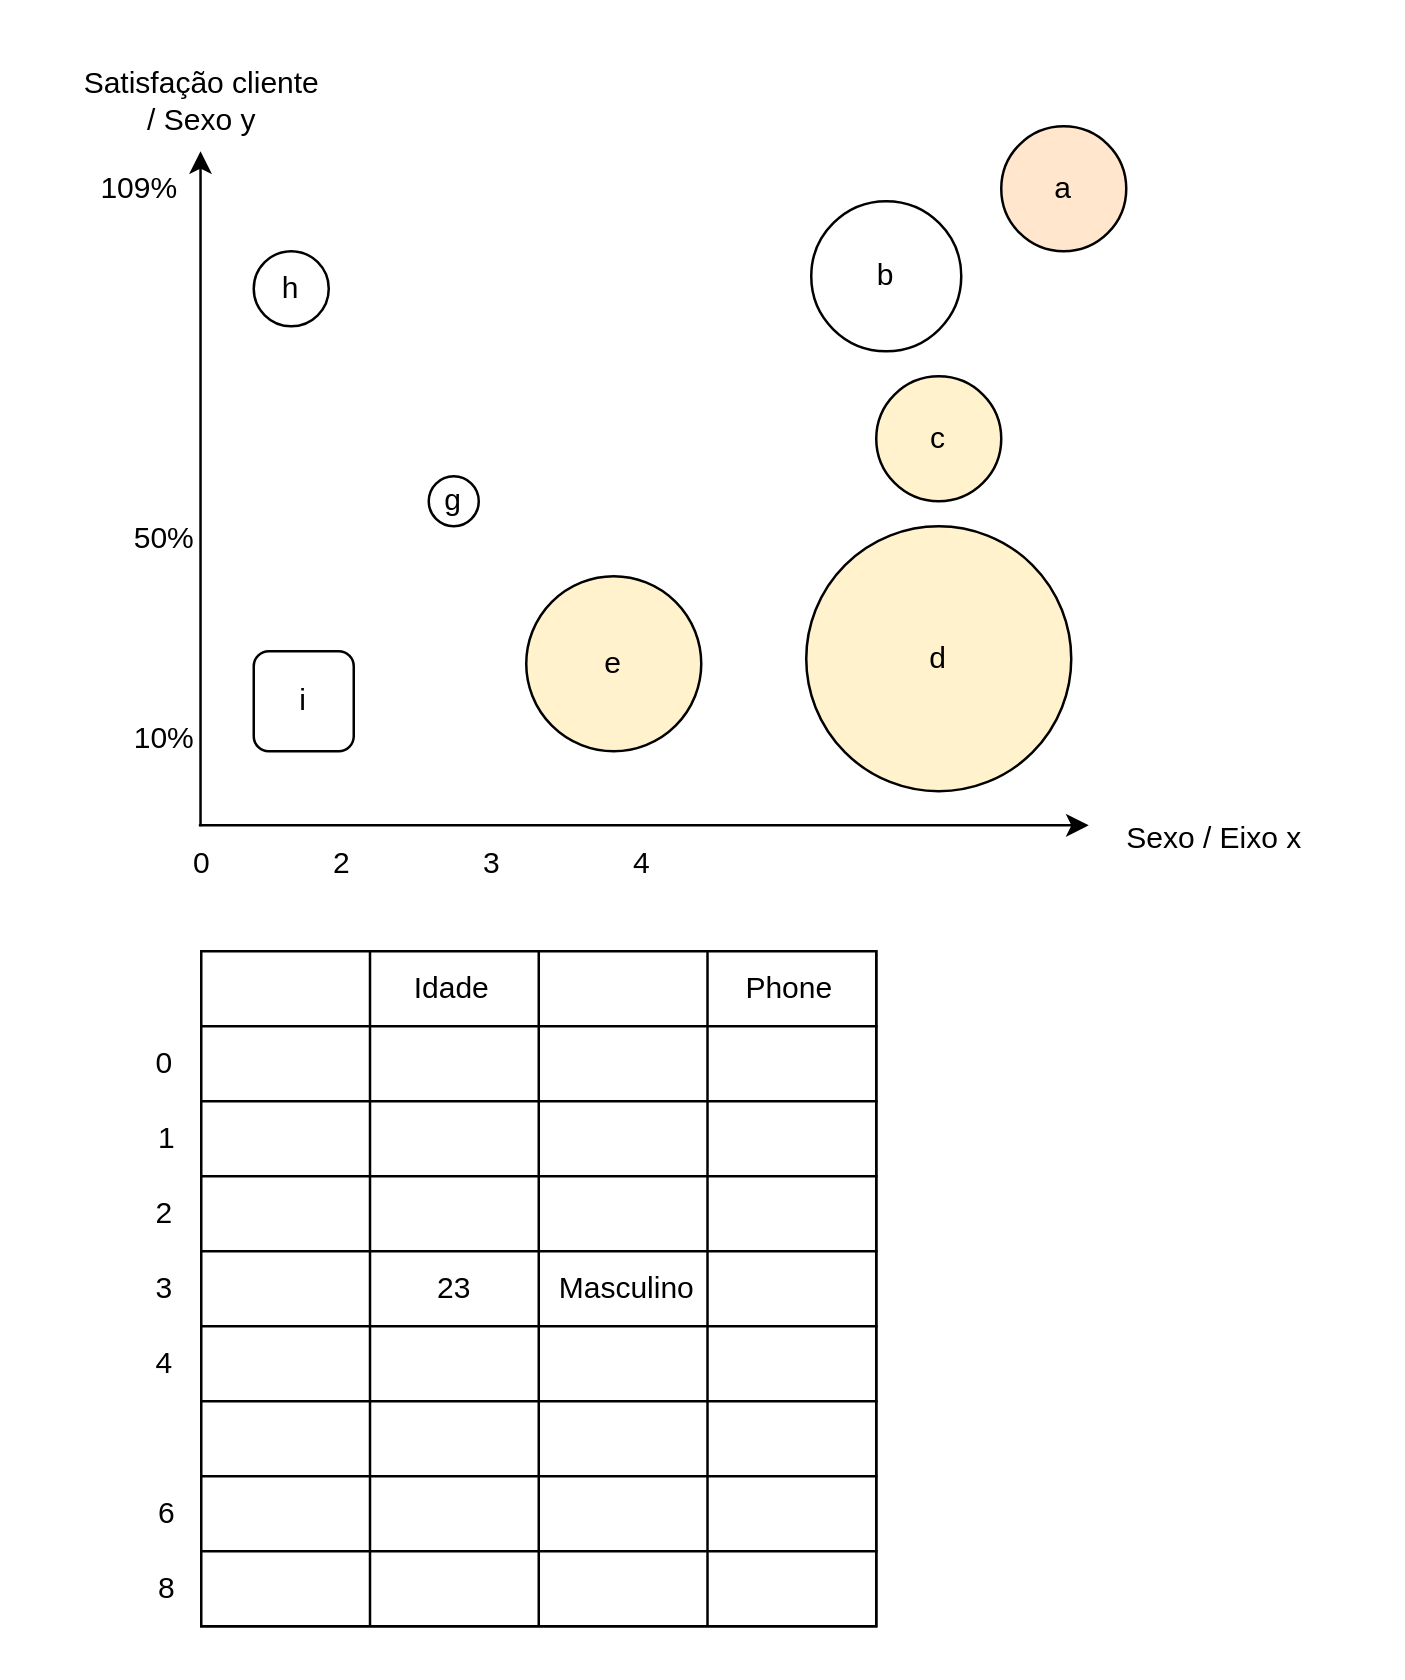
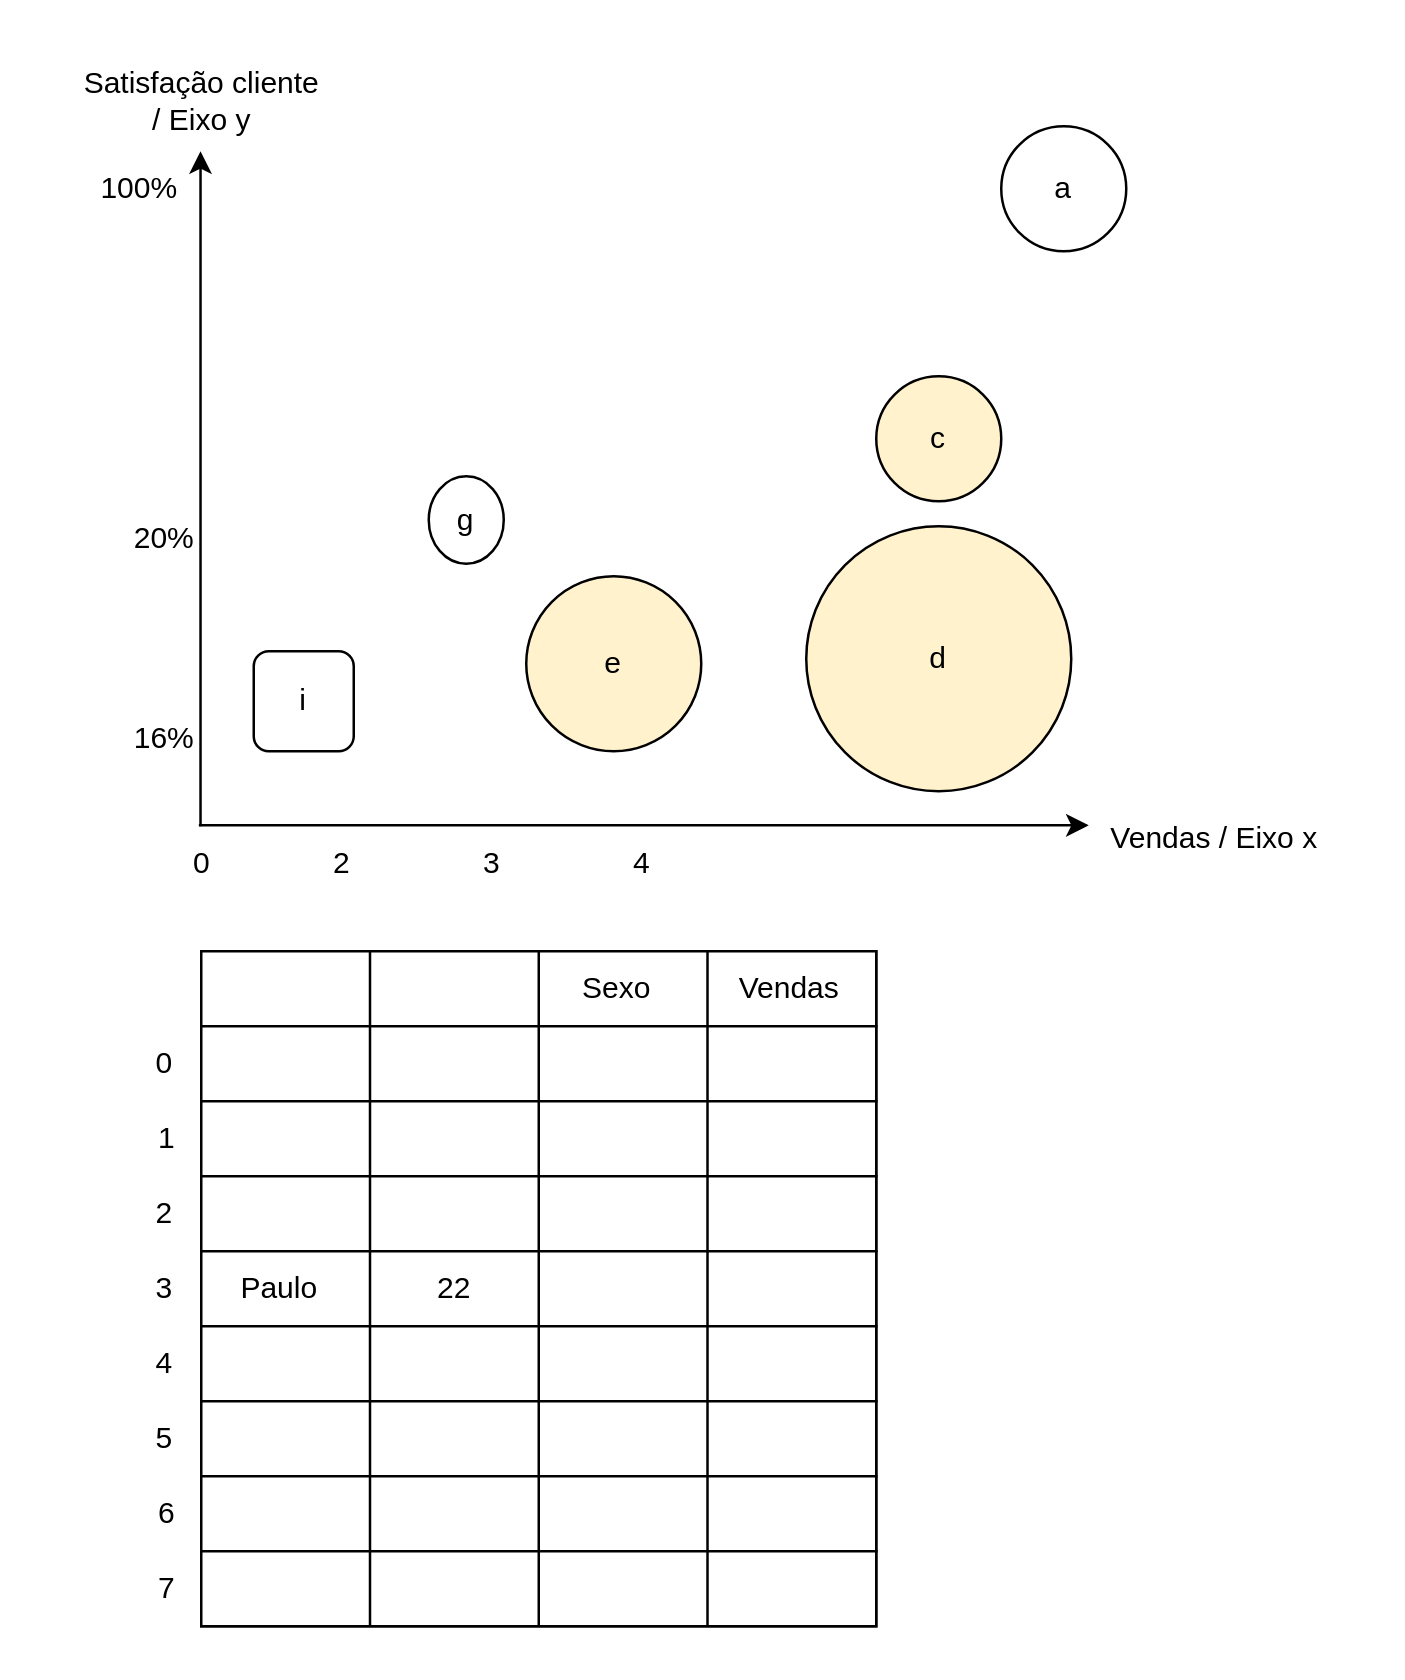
(203, 101) -> (203, 101)
(140, 189) -> (140, 189)
(1064, 189) -> (1064, 189)
(886, 276) -> none
(291, 289) -> none
(454, 501) -> (466, 520)
(165, 539) -> (165, 539)
(165, 739) -> (165, 739)
(1215, 839) -> (1215, 839)
(451, 989) -> none
none -> (616, 989)
(790, 989) -> (790, 989)
none -> (279, 1289)
(455, 1289) -> (455, 1289)
(626, 1289) -> none
none -> (164, 1439)
(168, 1589) -> (168, 1589)
